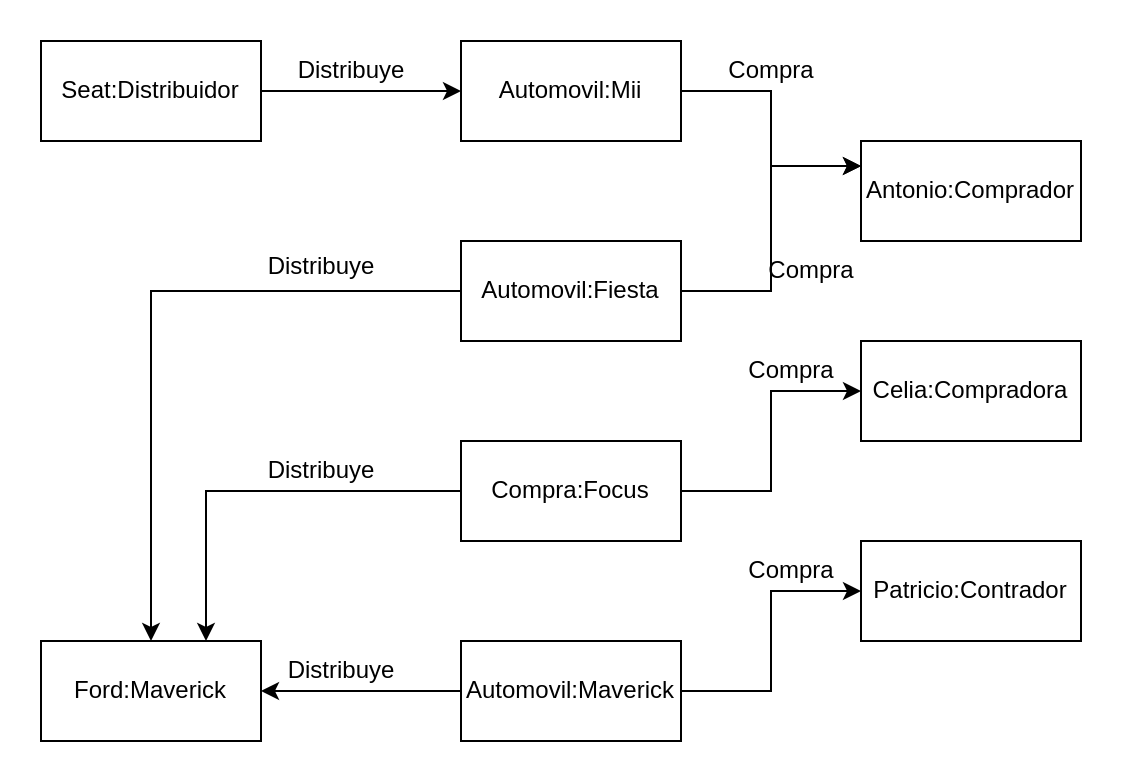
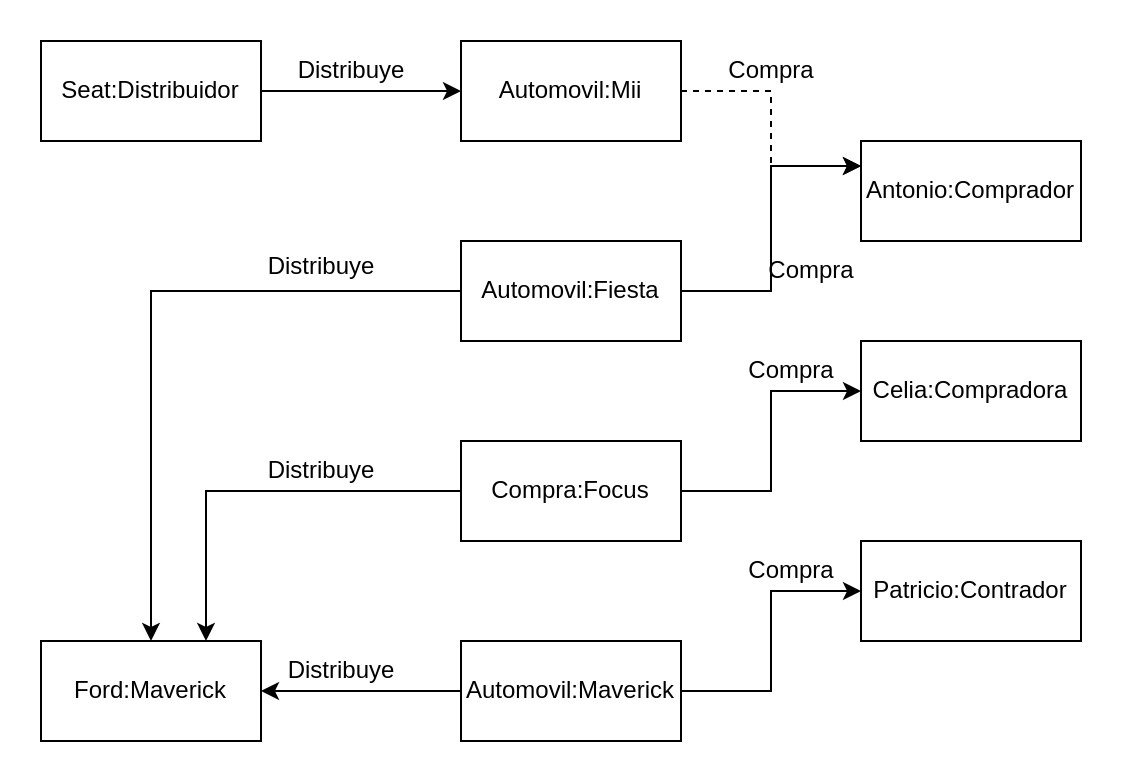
(764, 91) -> (764, 91)
